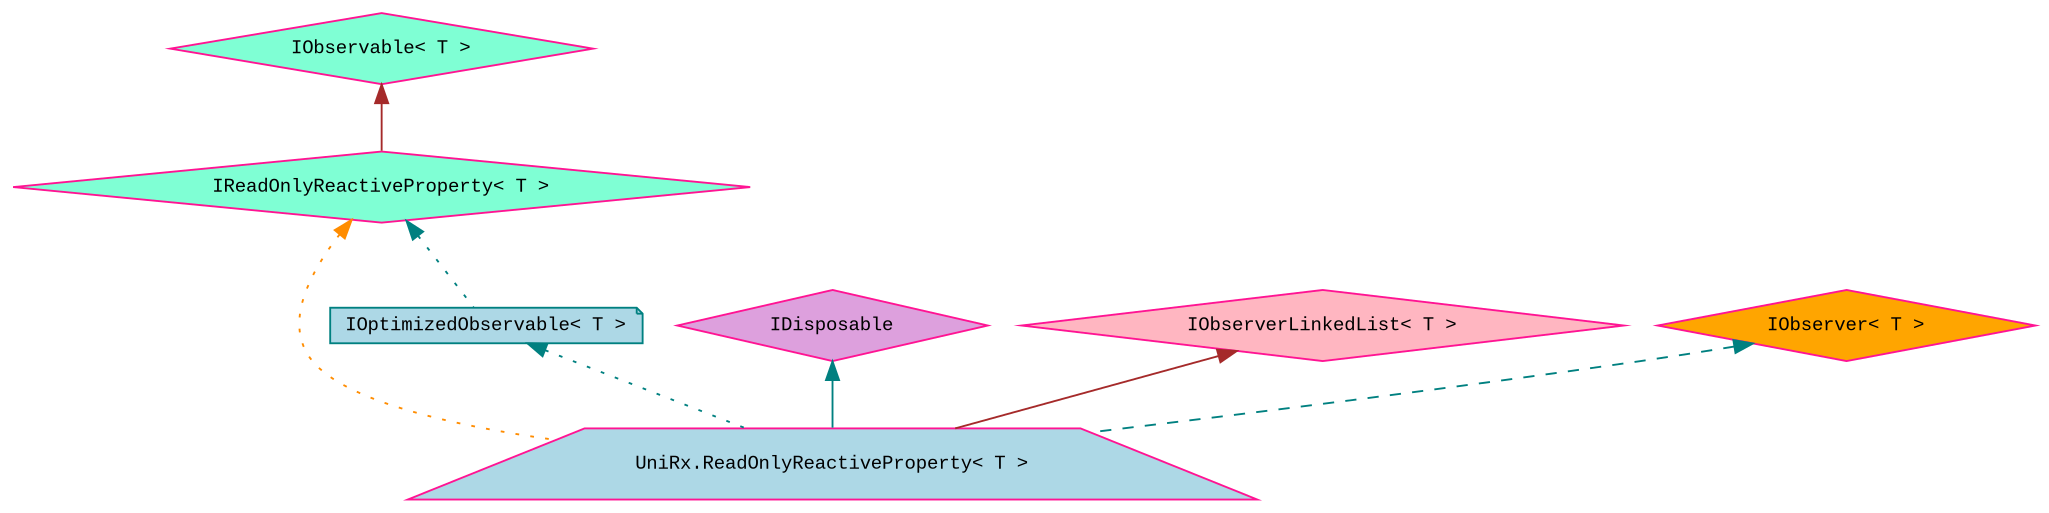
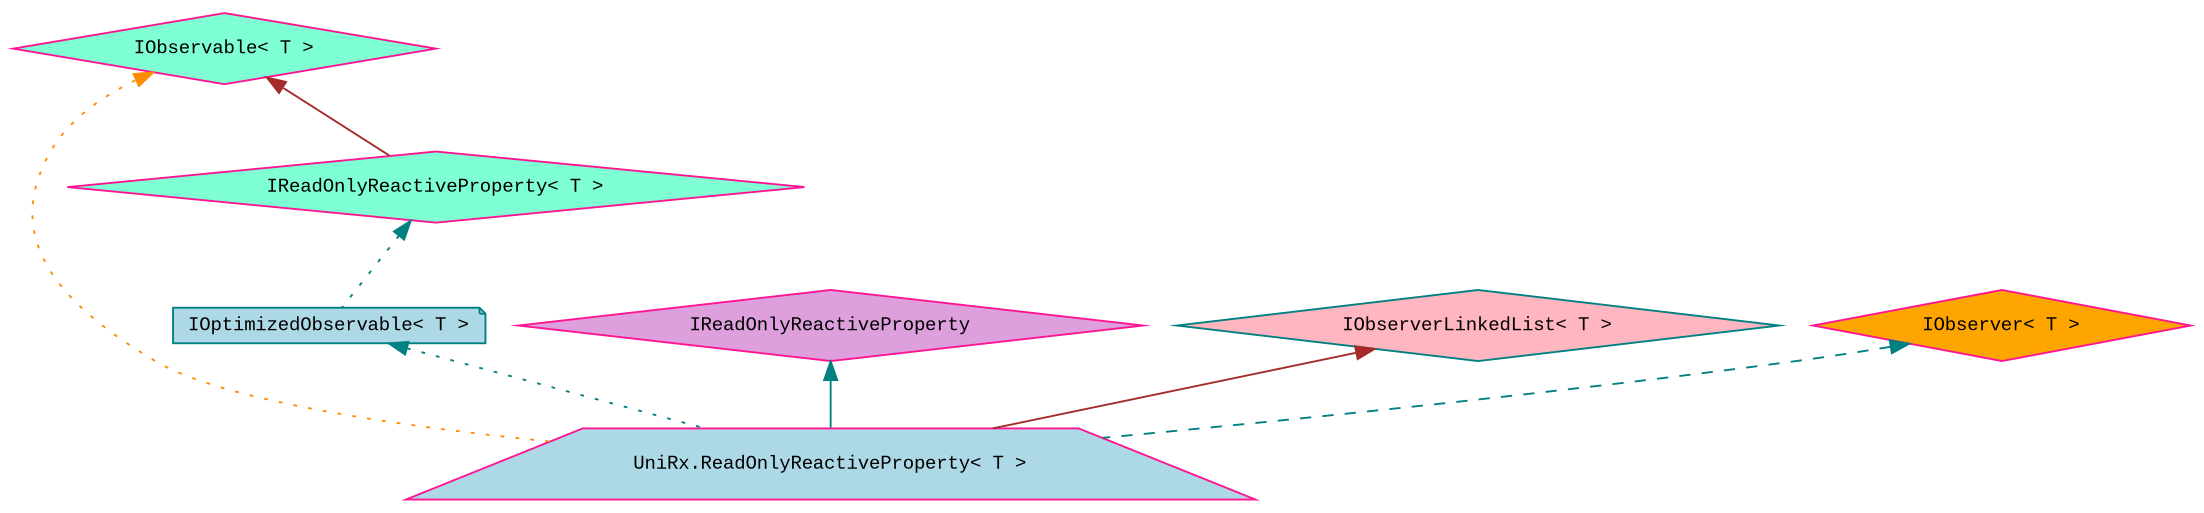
(833, 326) -> (831, 326)
(1323, 326) -> (1478, 326)
(362, 394) -> (167, 367)
